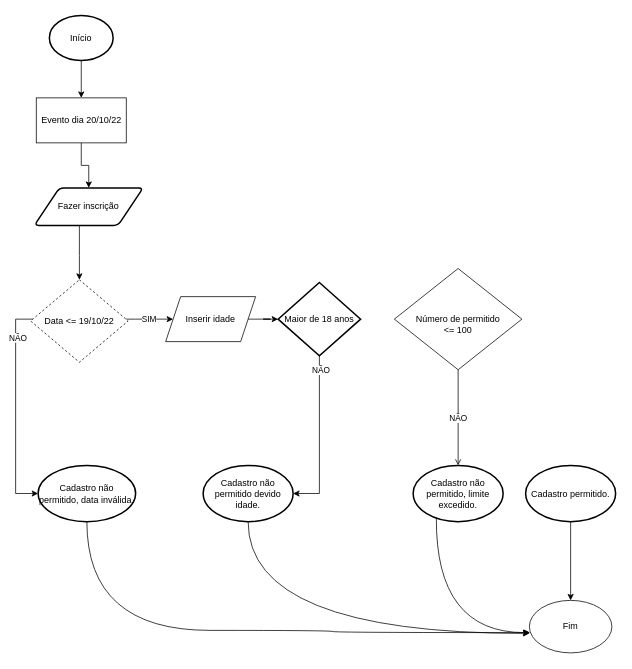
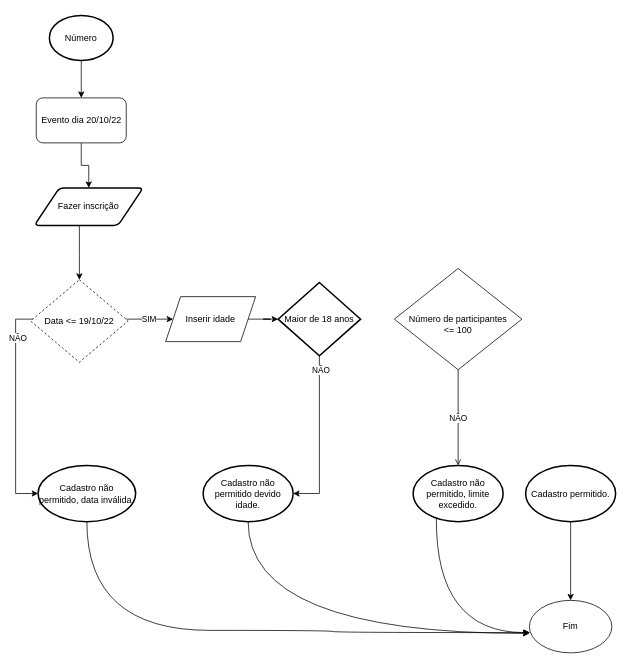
(81, 38) -> (81, 38)
(81, 120) -> (81, 120)
(458, 319) -> (458, 319)
